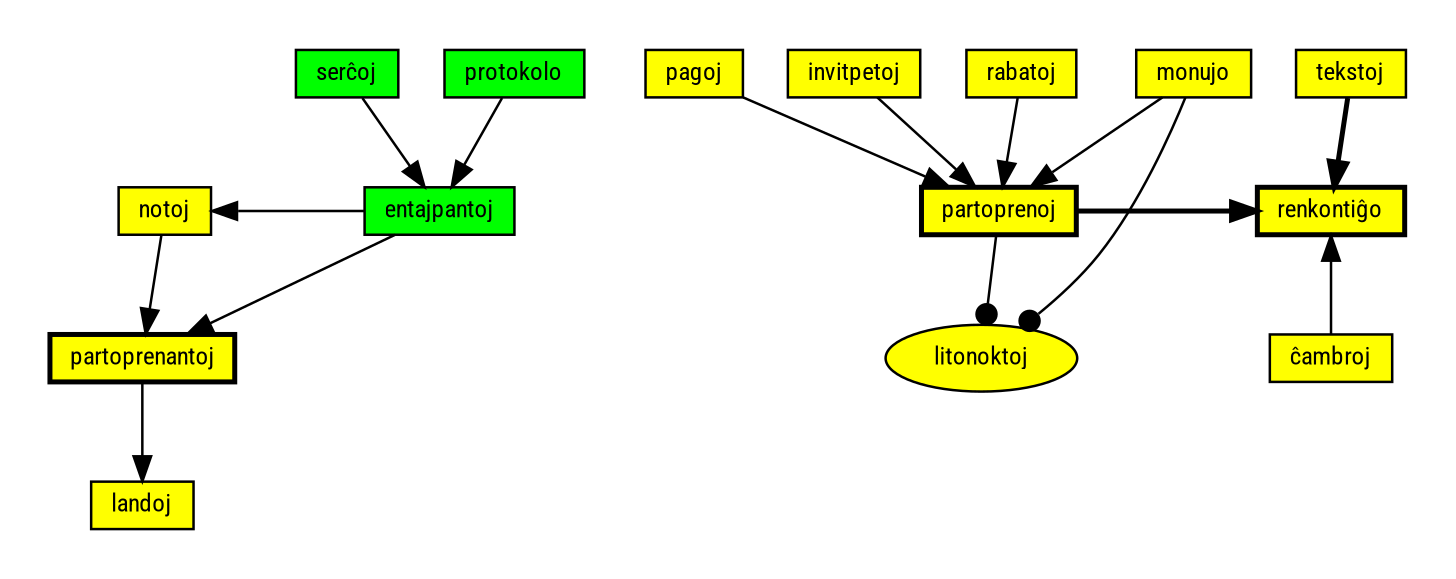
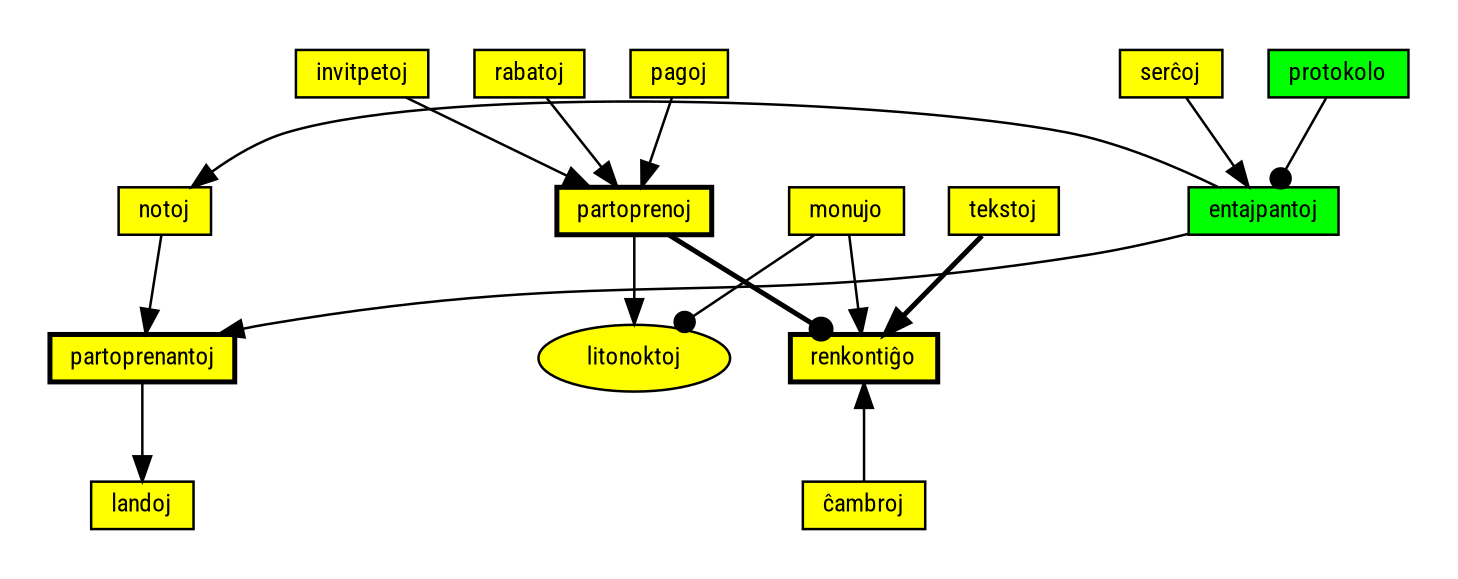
(347, 74) -> (1171, 74)
(1132, 118) -> (853, 265)
(483, 131) -> (1306, 134)
(1154, 211) -> (726, 270)
(992, 270) -> (634, 267)
